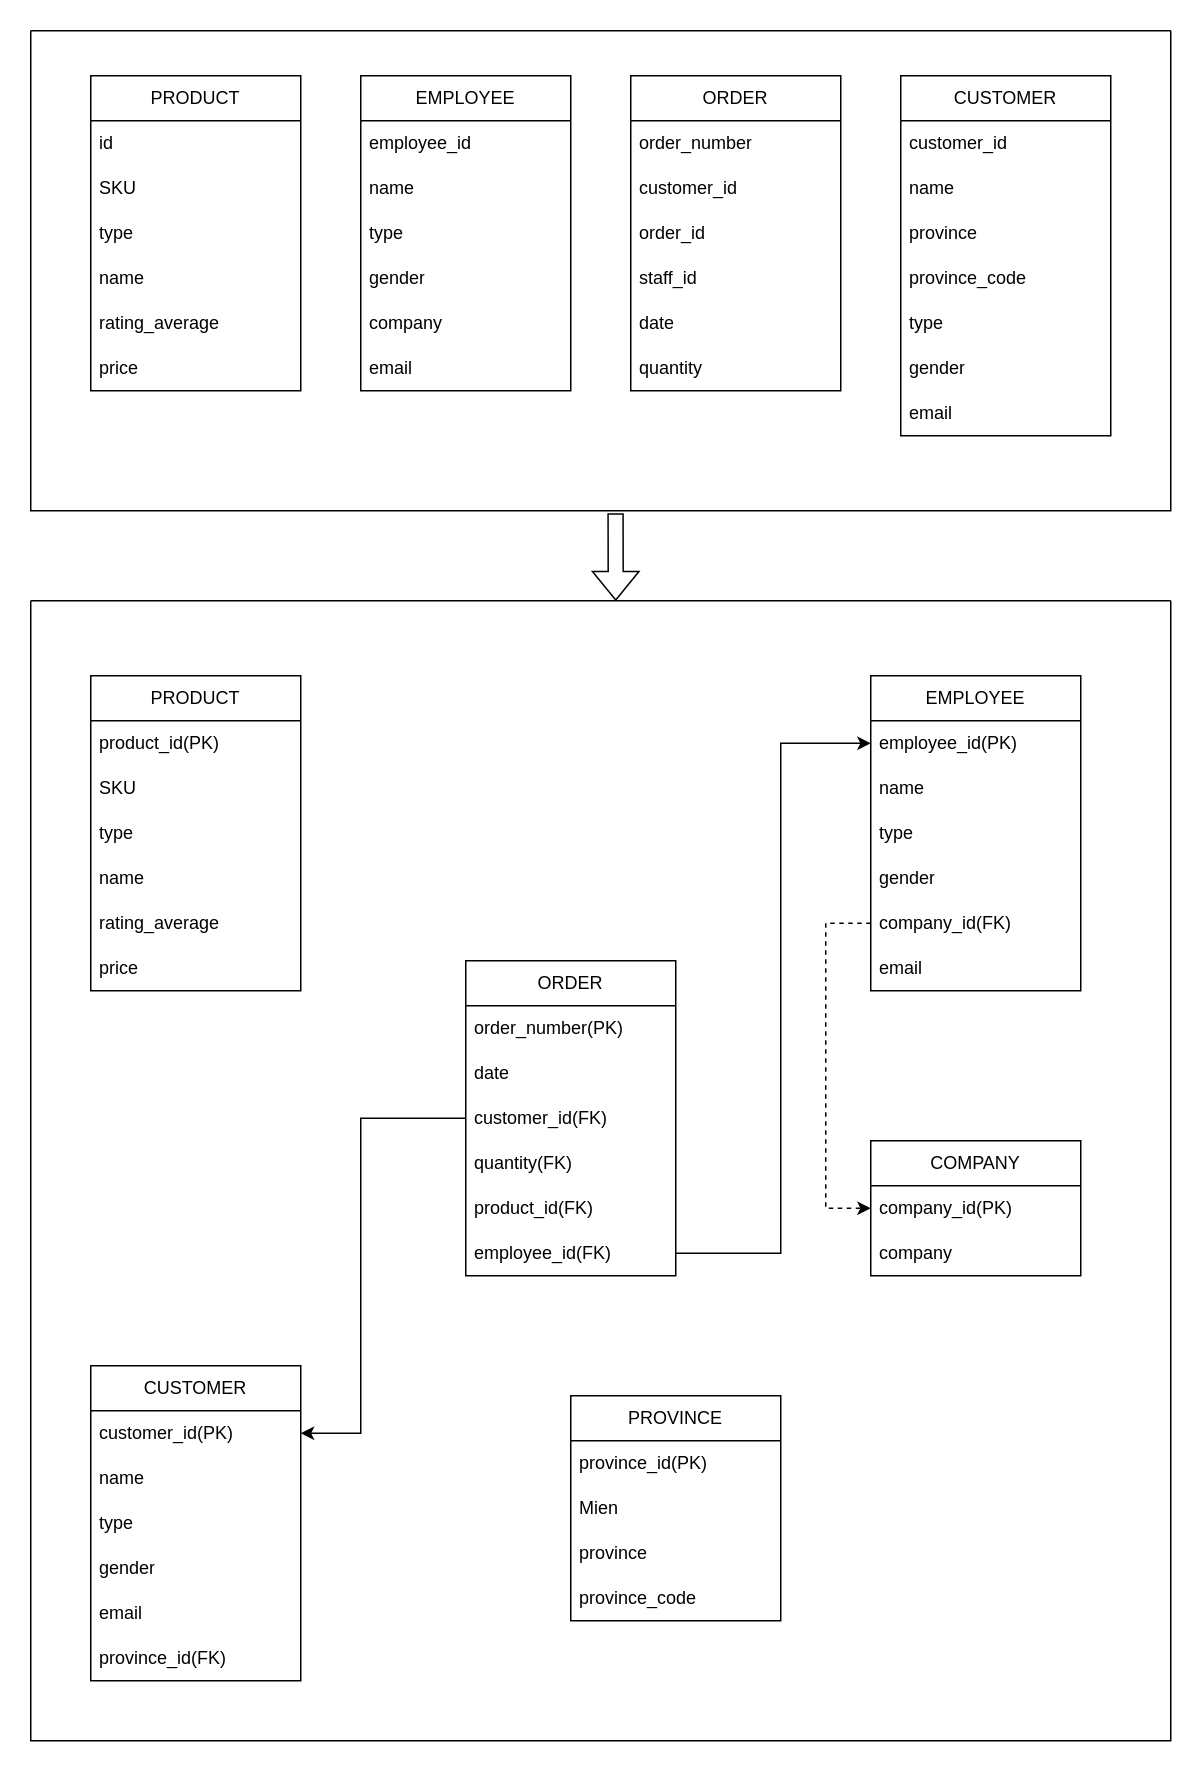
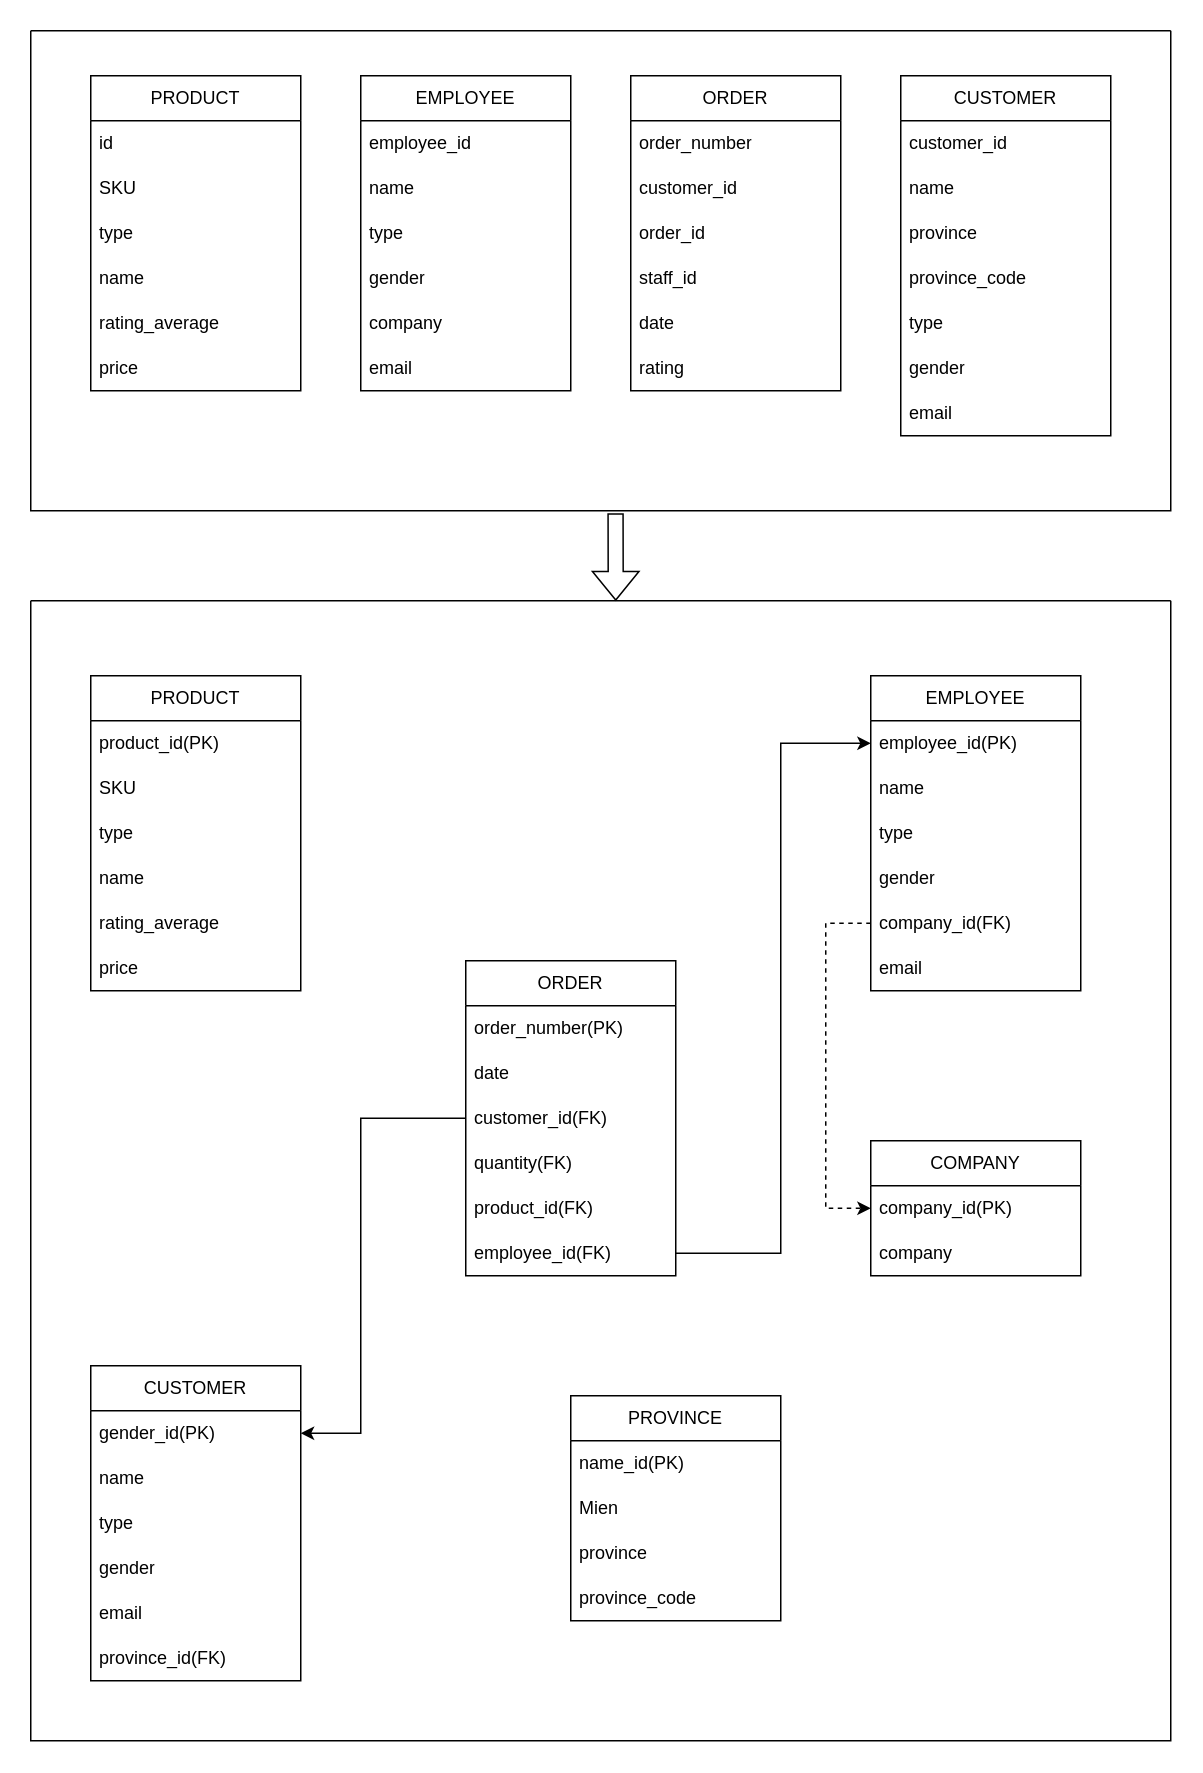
(678, 368) -> (668, 368)
(173, 1433) -> (163, 1433)
(651, 1463) -> (633, 1463)
